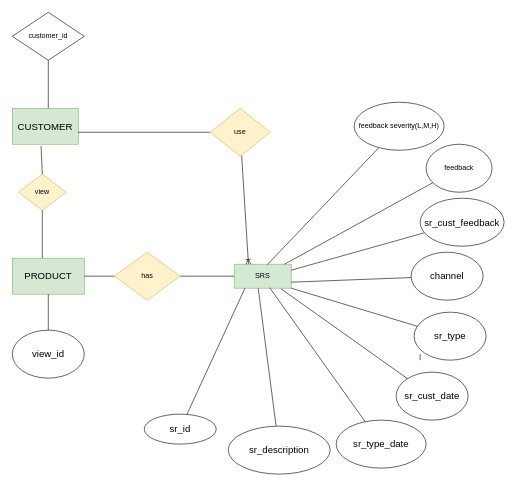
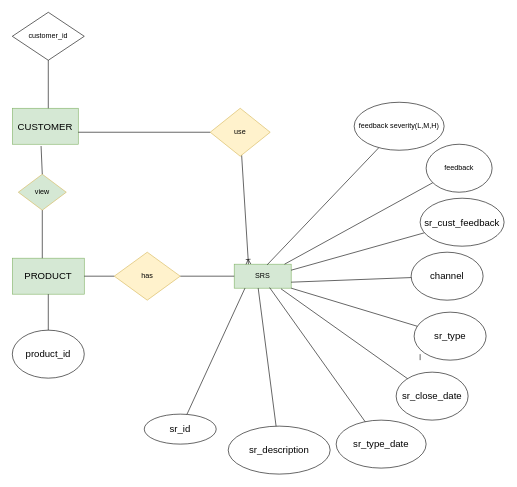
(42, 192) -> (42, 192)
(48, 354) -> (48, 354)
(432, 396) -> (432, 396)
